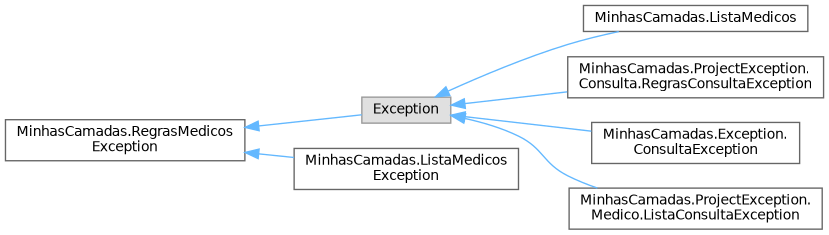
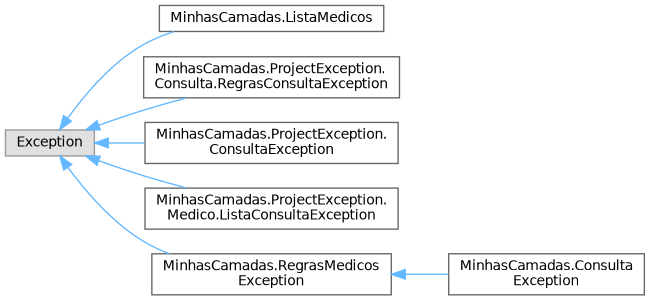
(310, 120) -> (113, 218)
(696, 143) -> (272, 143)
(406, 169) -> (547, 274)
